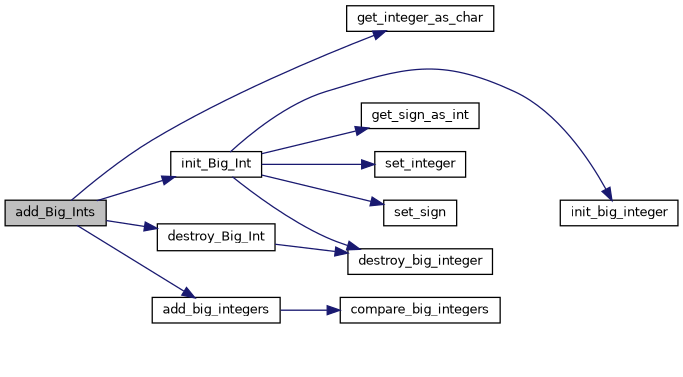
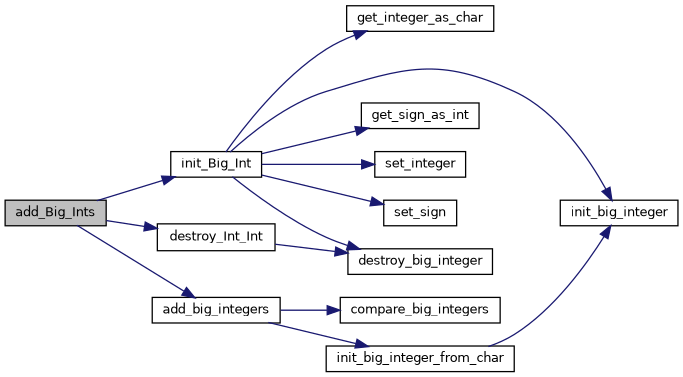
(216, 105) -> (283, 85)
(216, 237) -> (216, 237)
none -> (420, 359)
